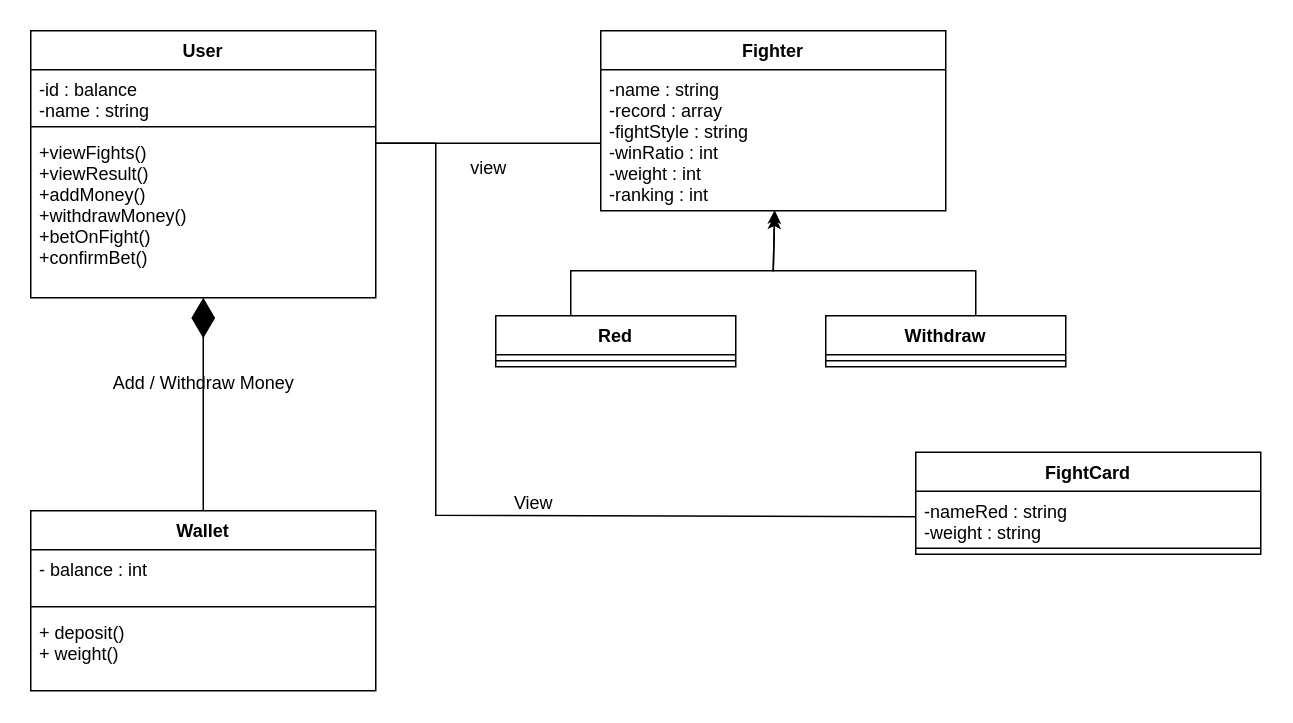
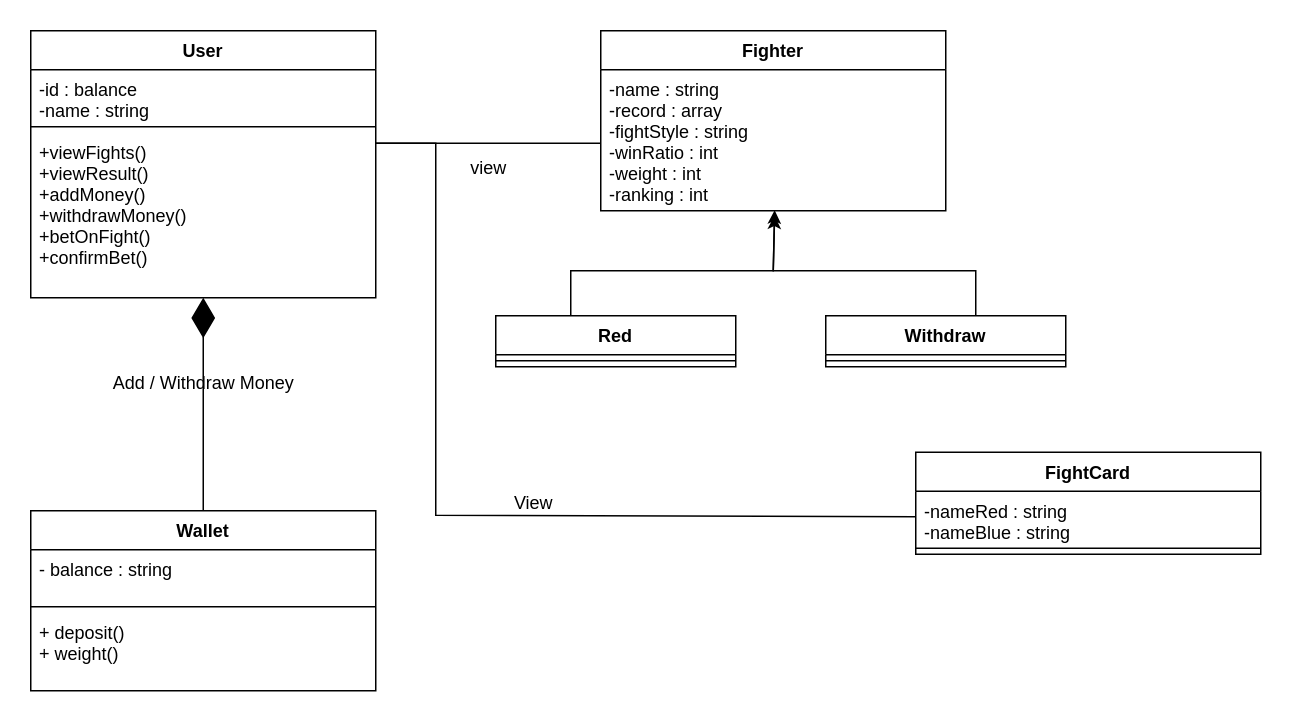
(1000, 512) -> (1000, 512)
(101, 570) -> (116, 570)
